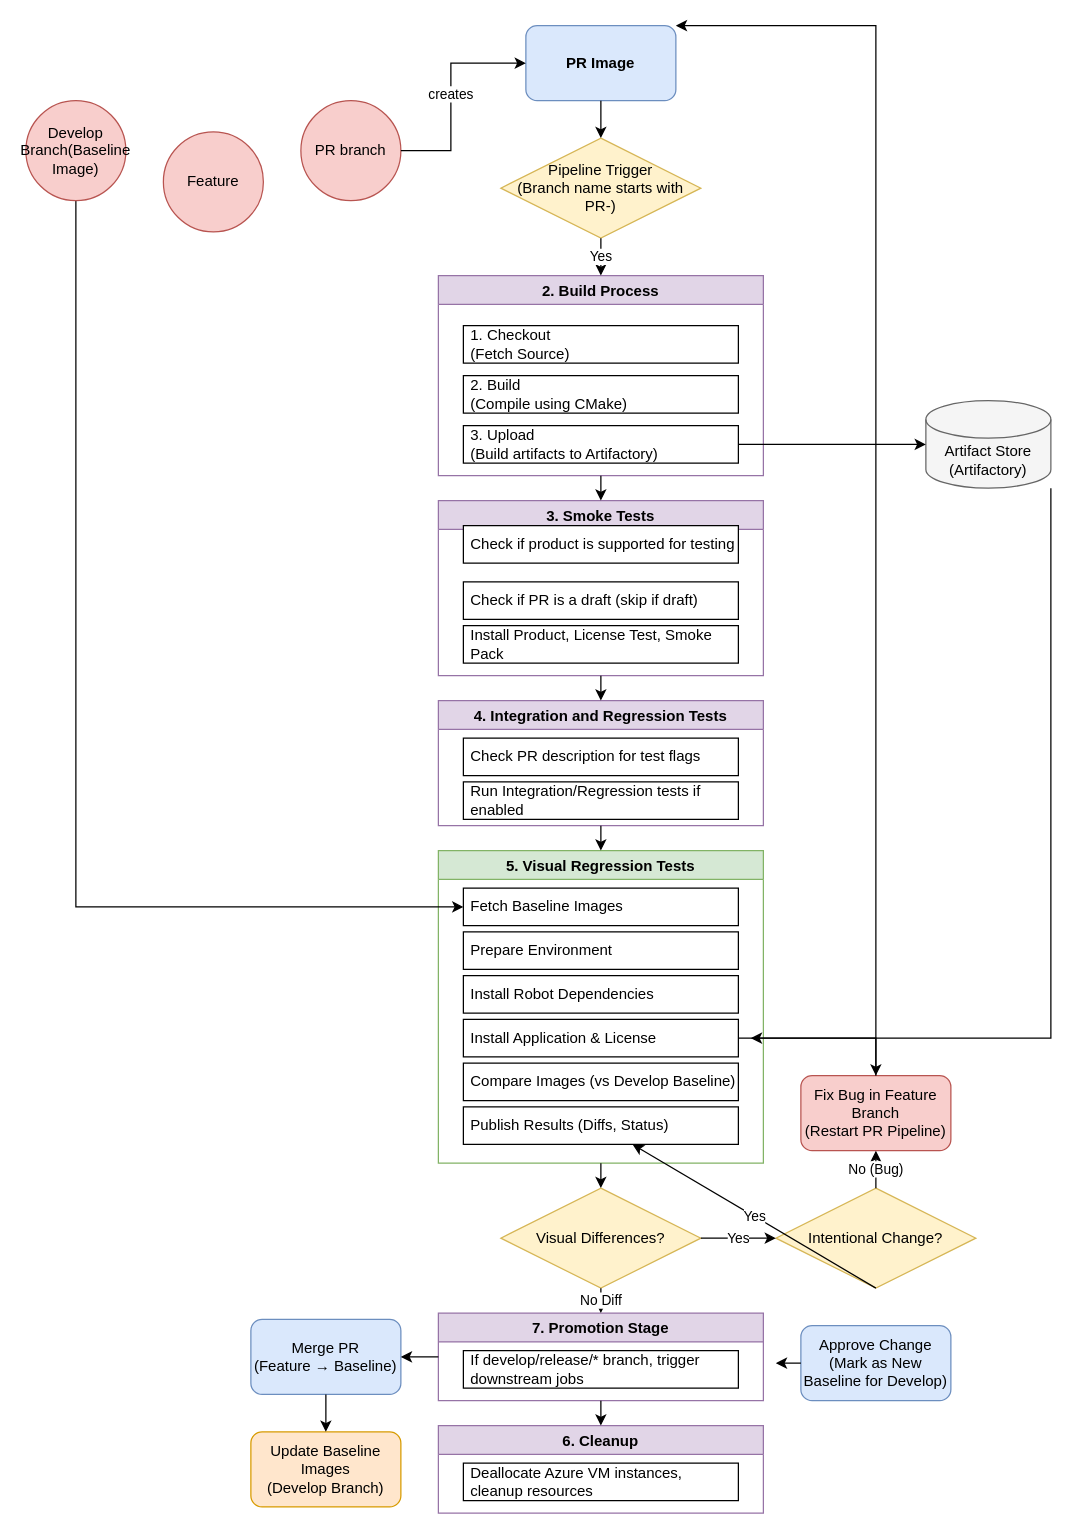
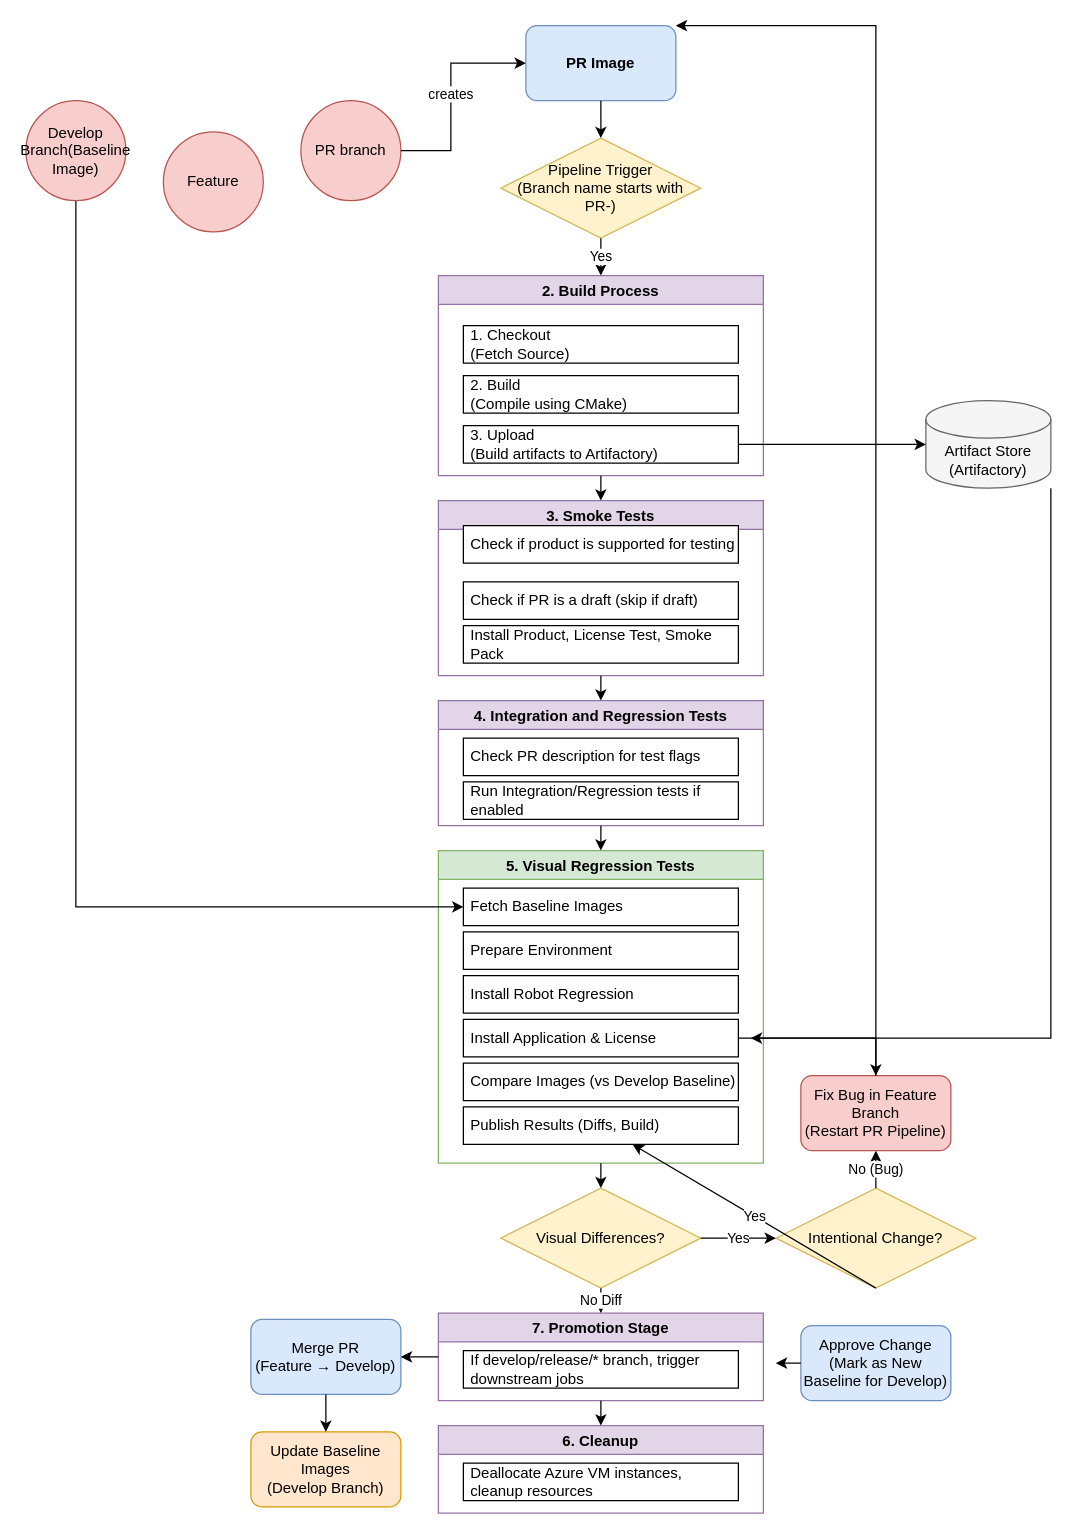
(570, 994) -> (562, 994)
(585, 1126) -> (577, 1126)
(326, 1357) -> (326, 1357)
